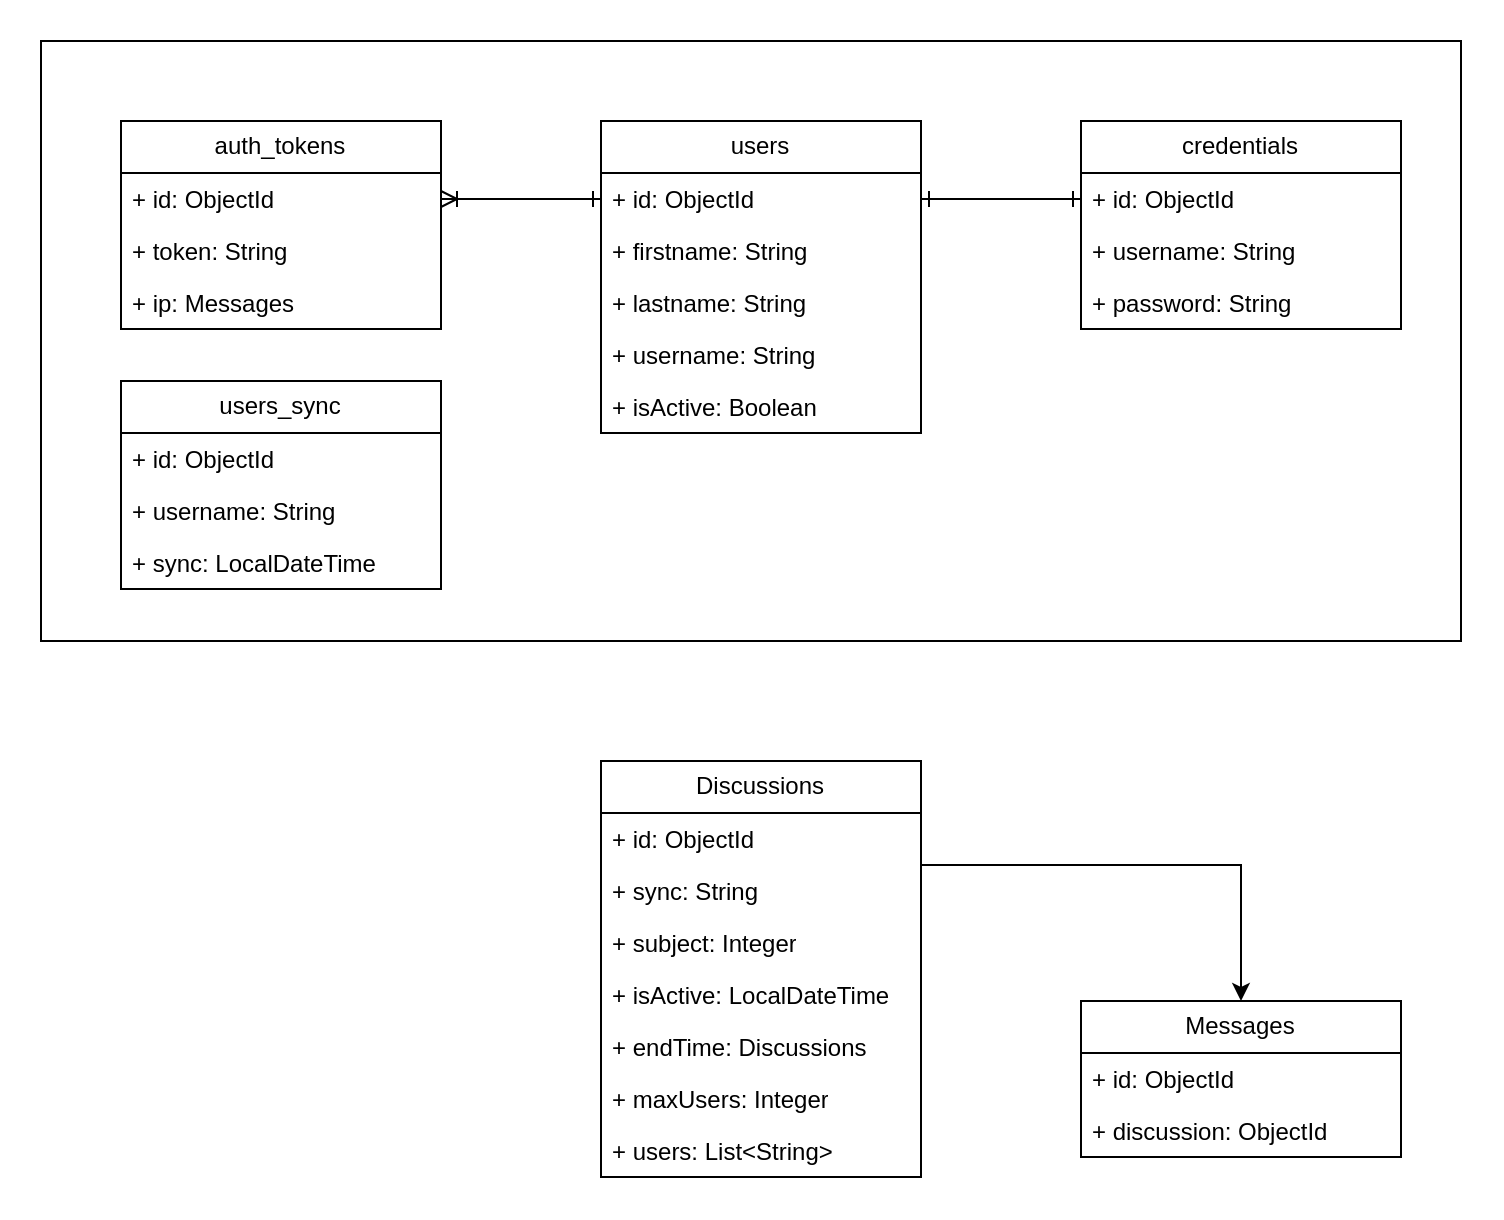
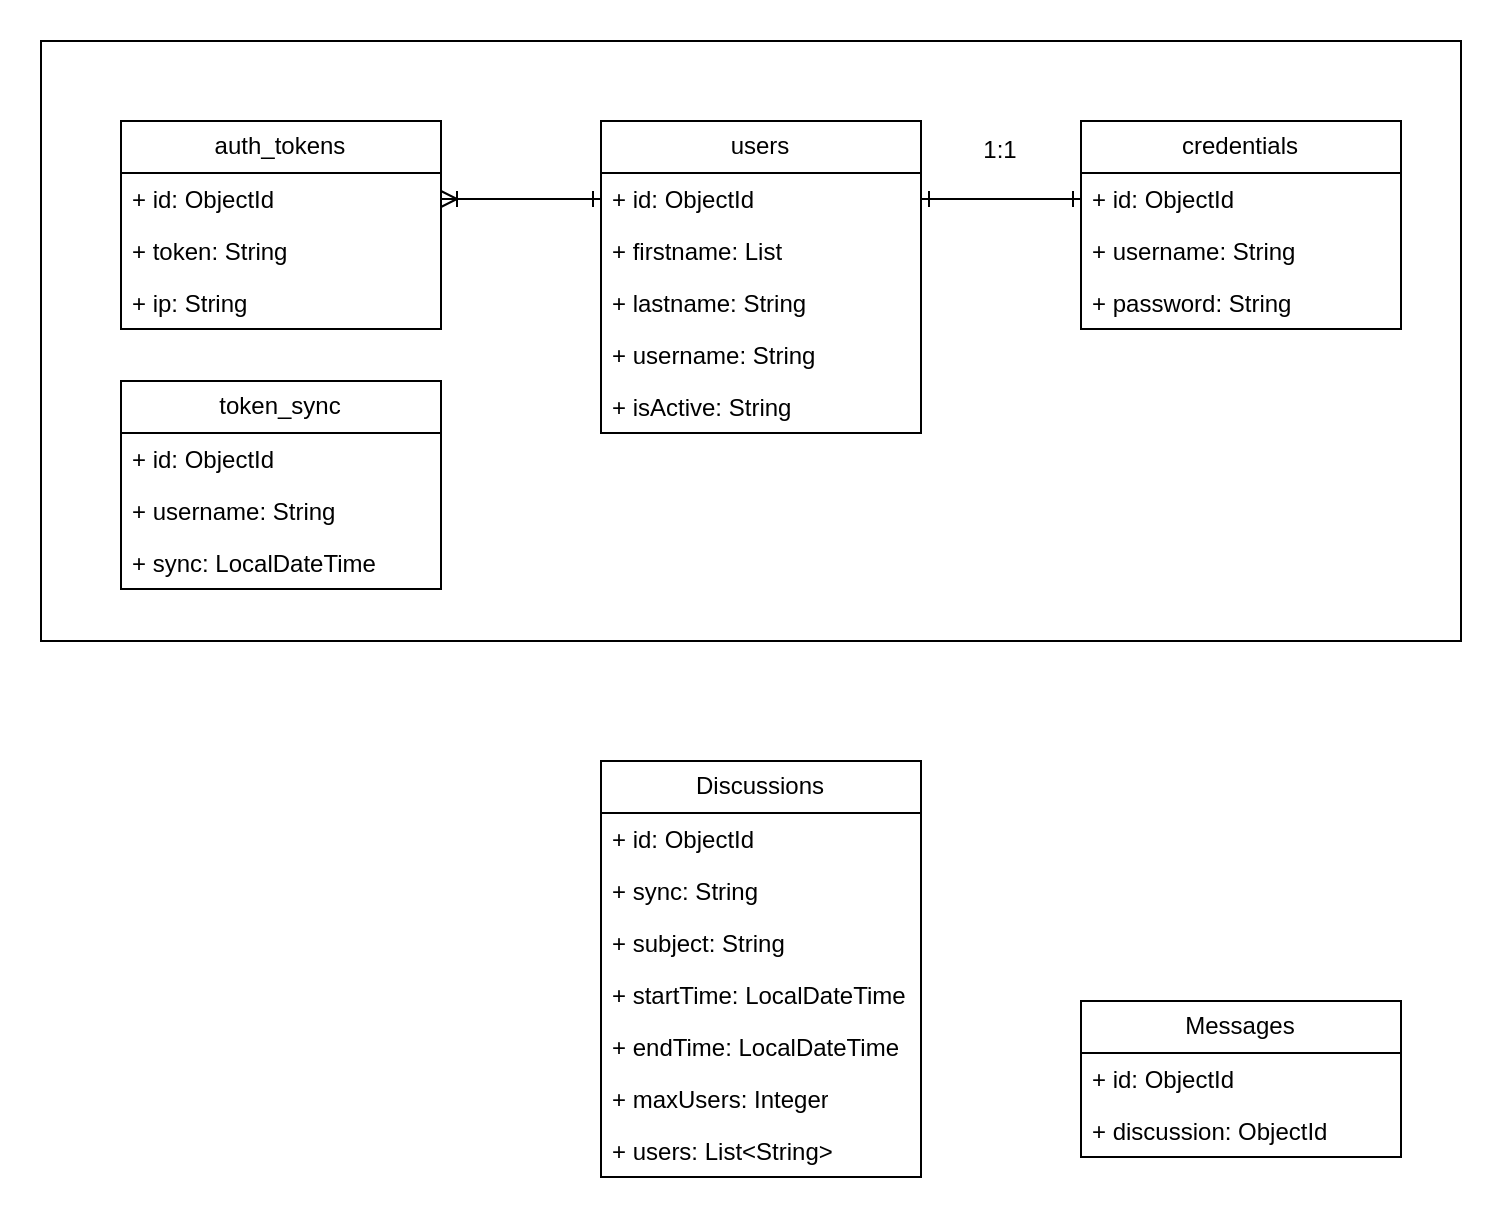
none -> (1001, 151)
(725, 253) -> (712, 253)
(215, 305) -> (198, 305)
(281, 407) -> (281, 407)
(722, 409) -> (715, 409)
(1144, 865) -> none
(725, 945) -> (715, 945)
(759, 997) -> (763, 1012)
(742, 1049) -> (756, 1049)
